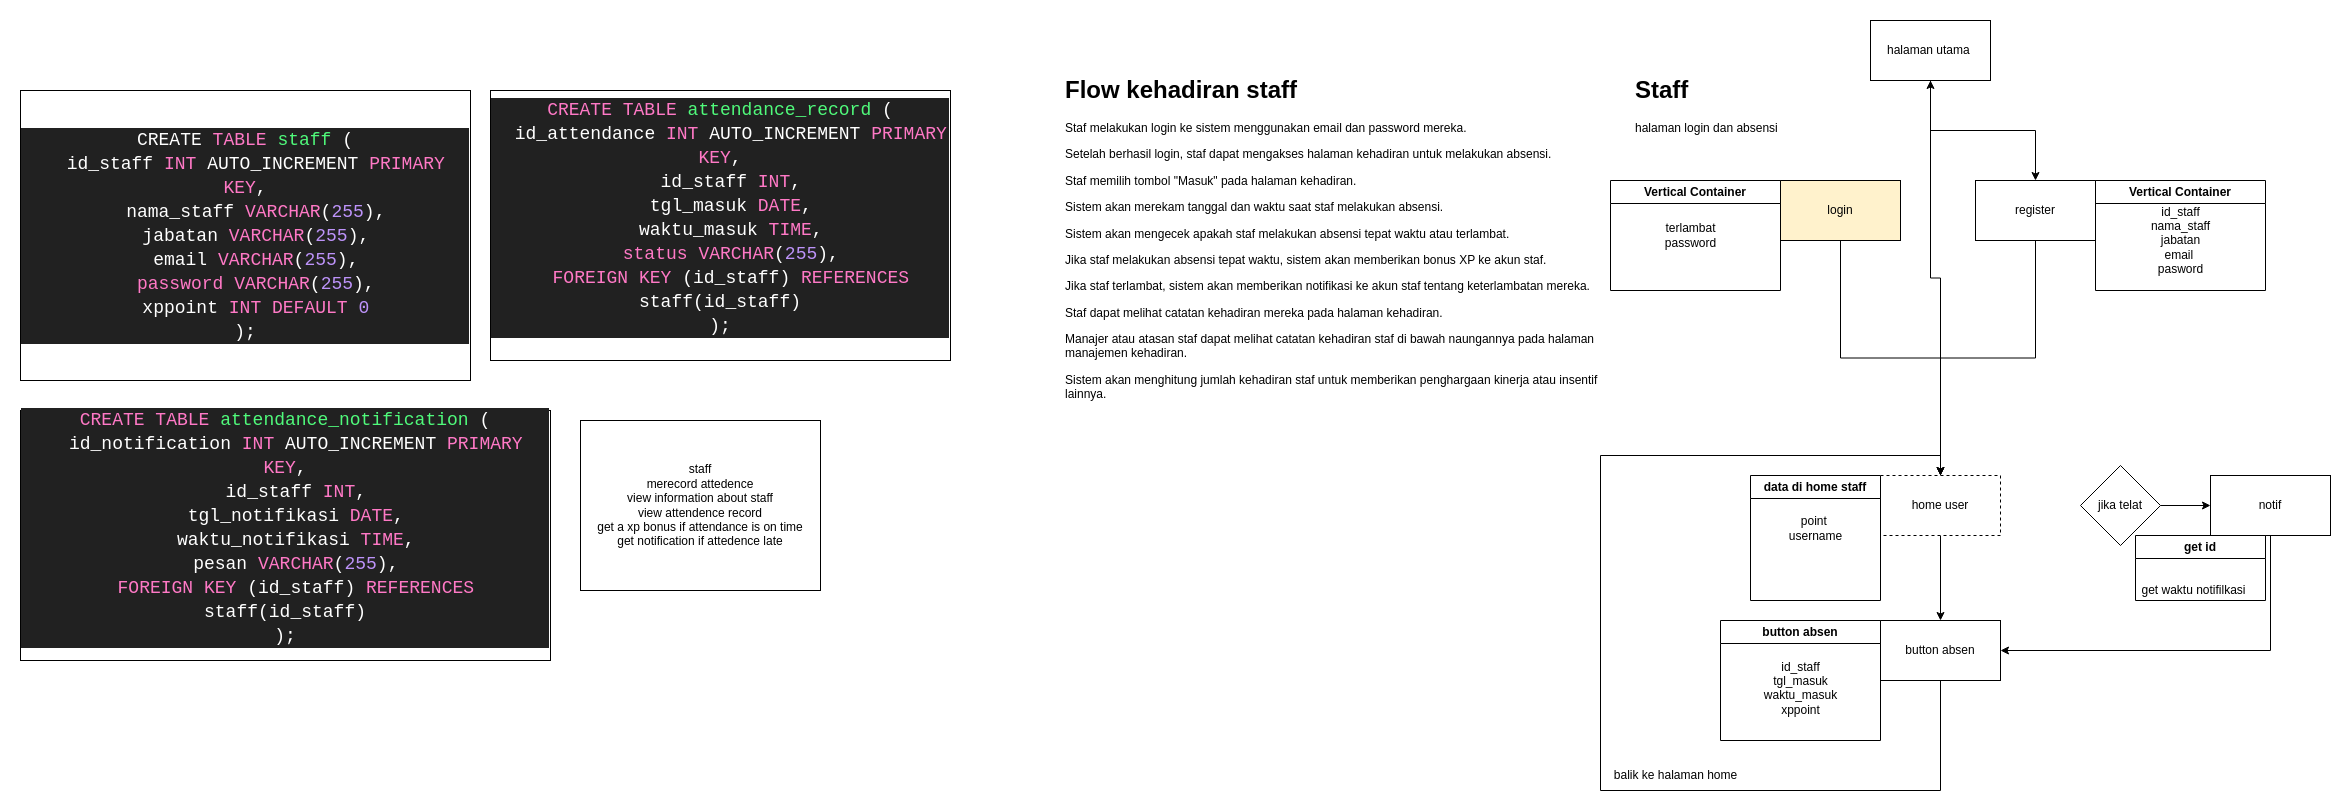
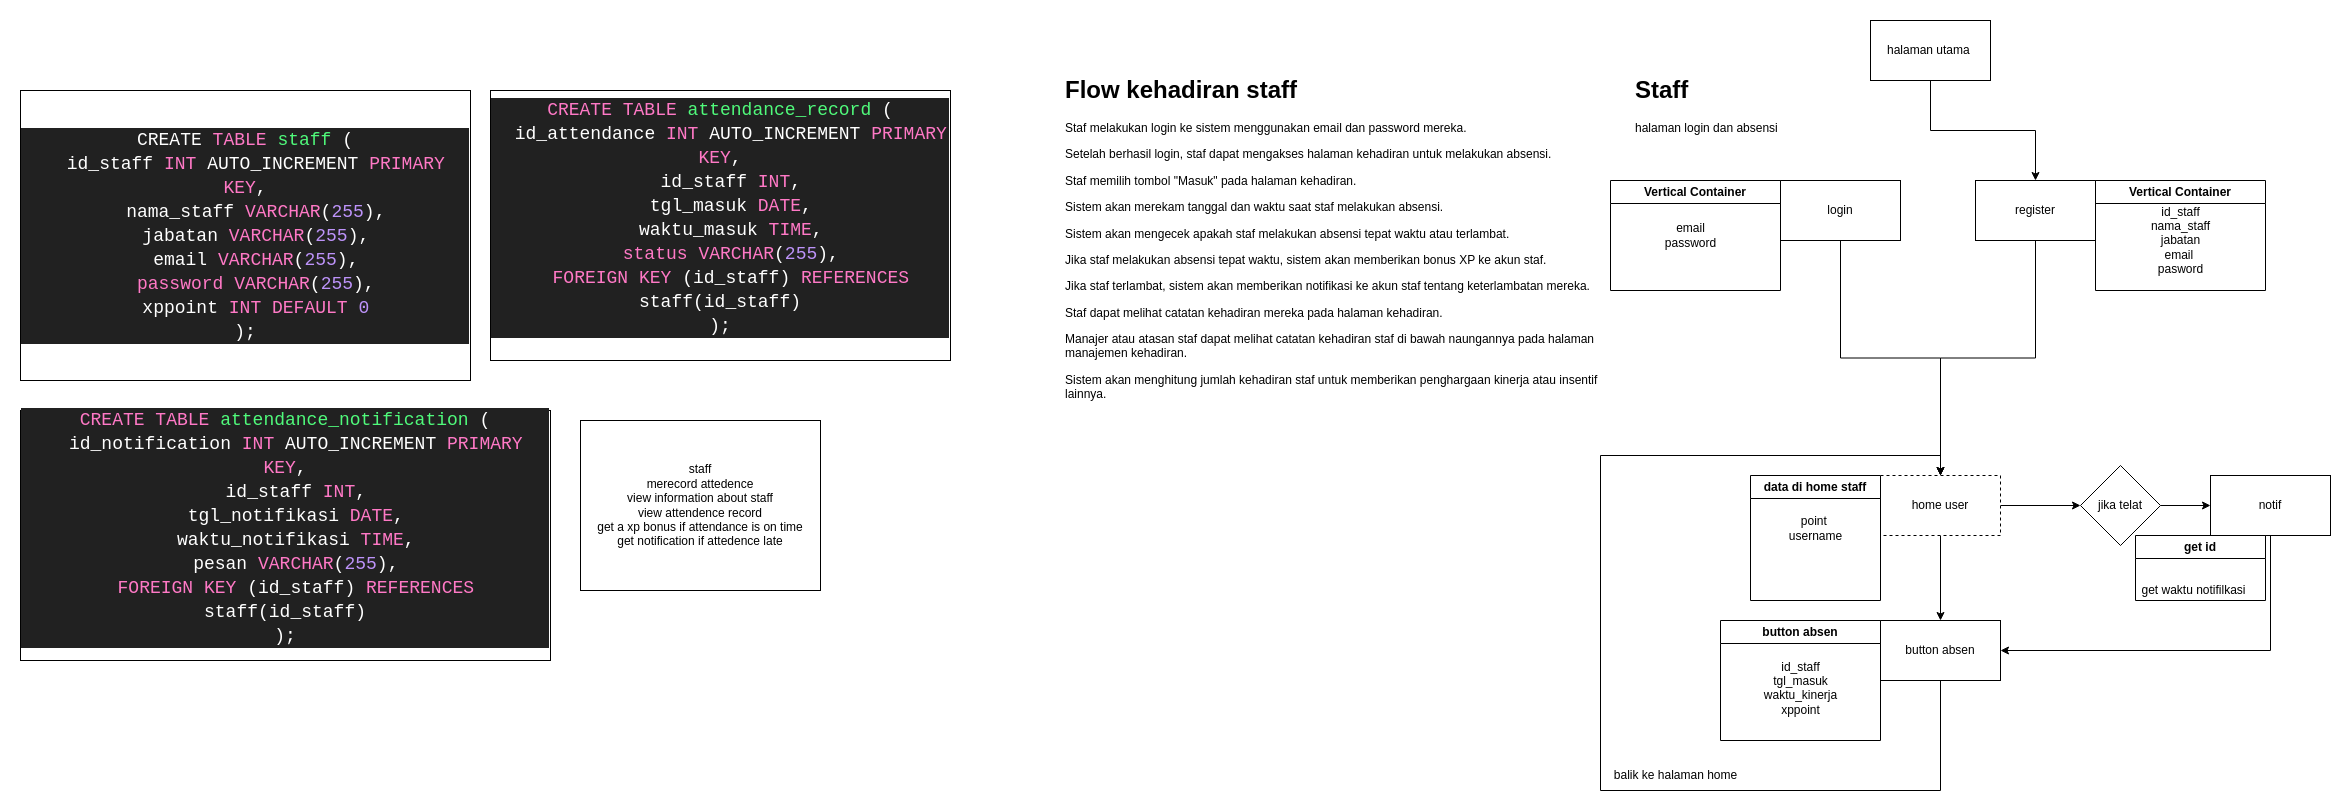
(1841, 211) -> (1841, 211)
(1691, 236) -> (1691, 236)
(1931, 249) -> (2037, 506)
(1801, 696) -> (1801, 696)
